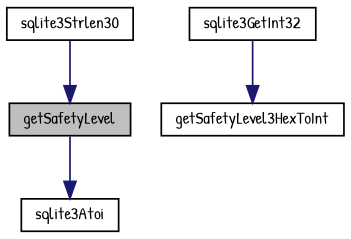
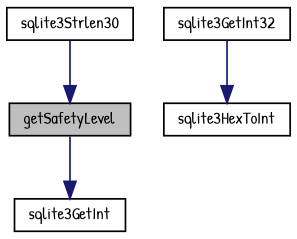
(253, 119) -> (227, 119)
(70, 215) -> (70, 215)
